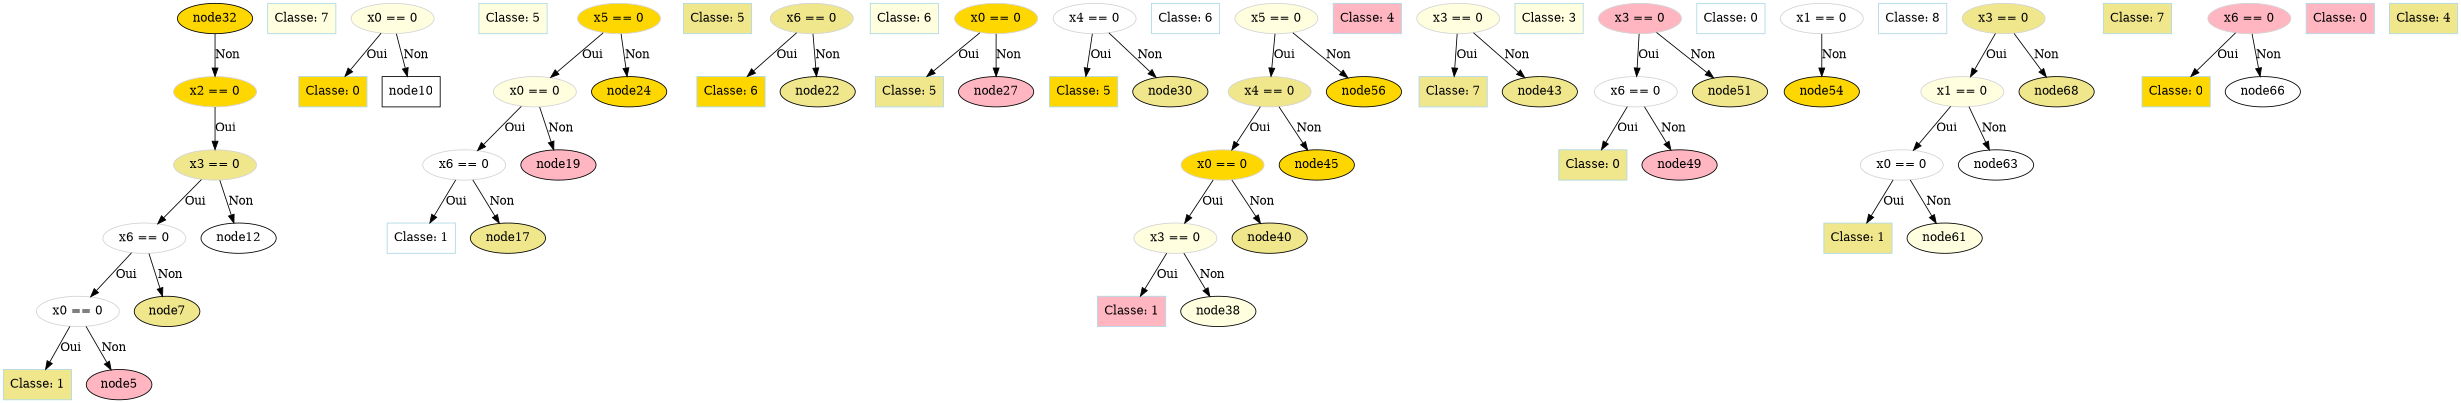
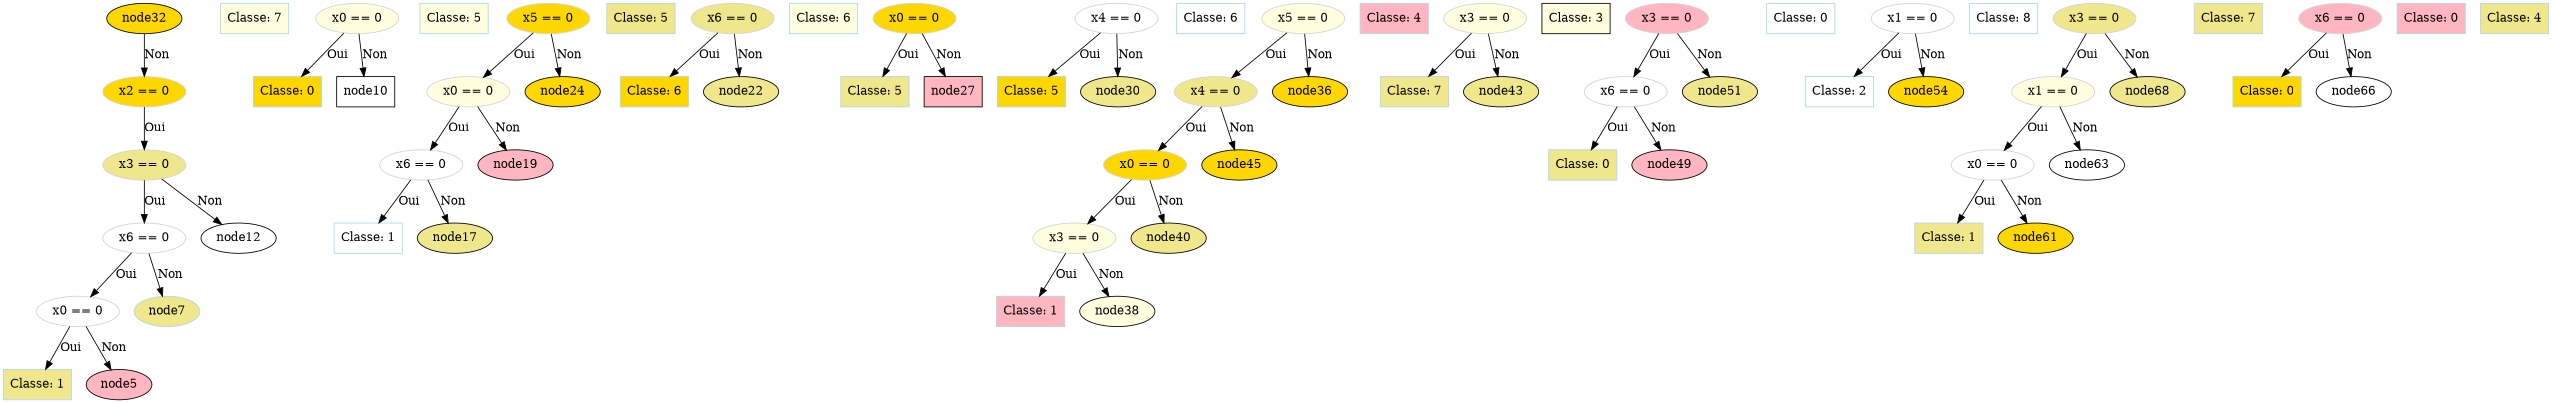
(1549, 19) -> (1576, 19)
(996, 92) -> (953, 92)
(1364, 92) -> (1310, 92)
none -> (1839, 92)
(1945, 238) -> (2036, 238)
(167, 311) -> (167, 311)
